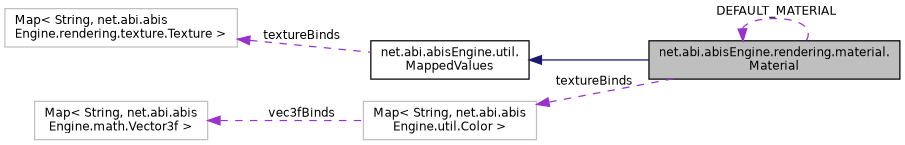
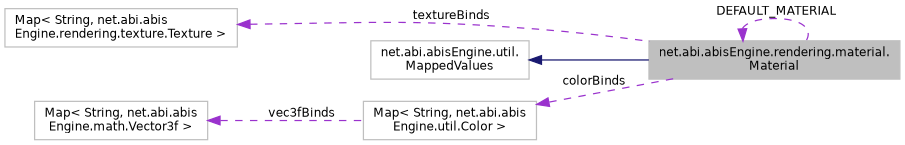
(310, 46) -> (450, 24)
(450, 60) -> (450, 60)
(774, 60) -> (774, 60)
(593, 82) -> (593, 82)
